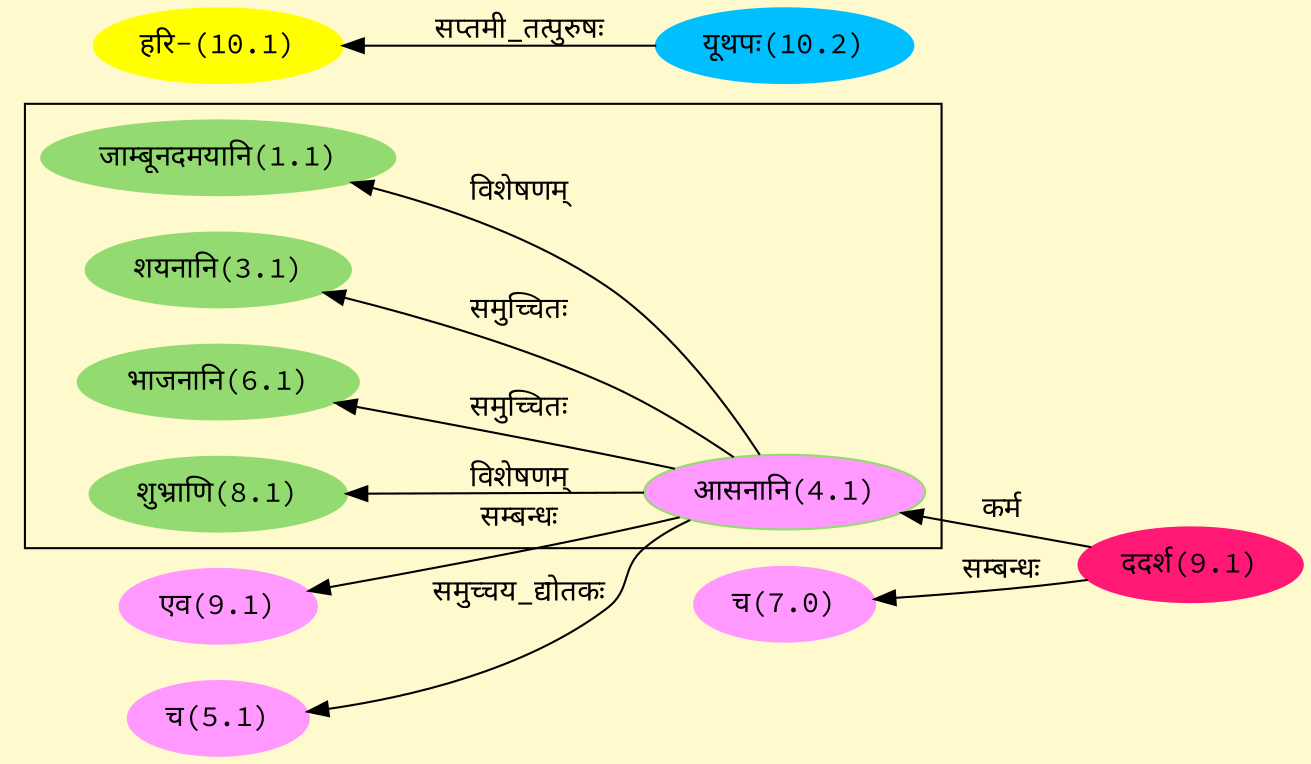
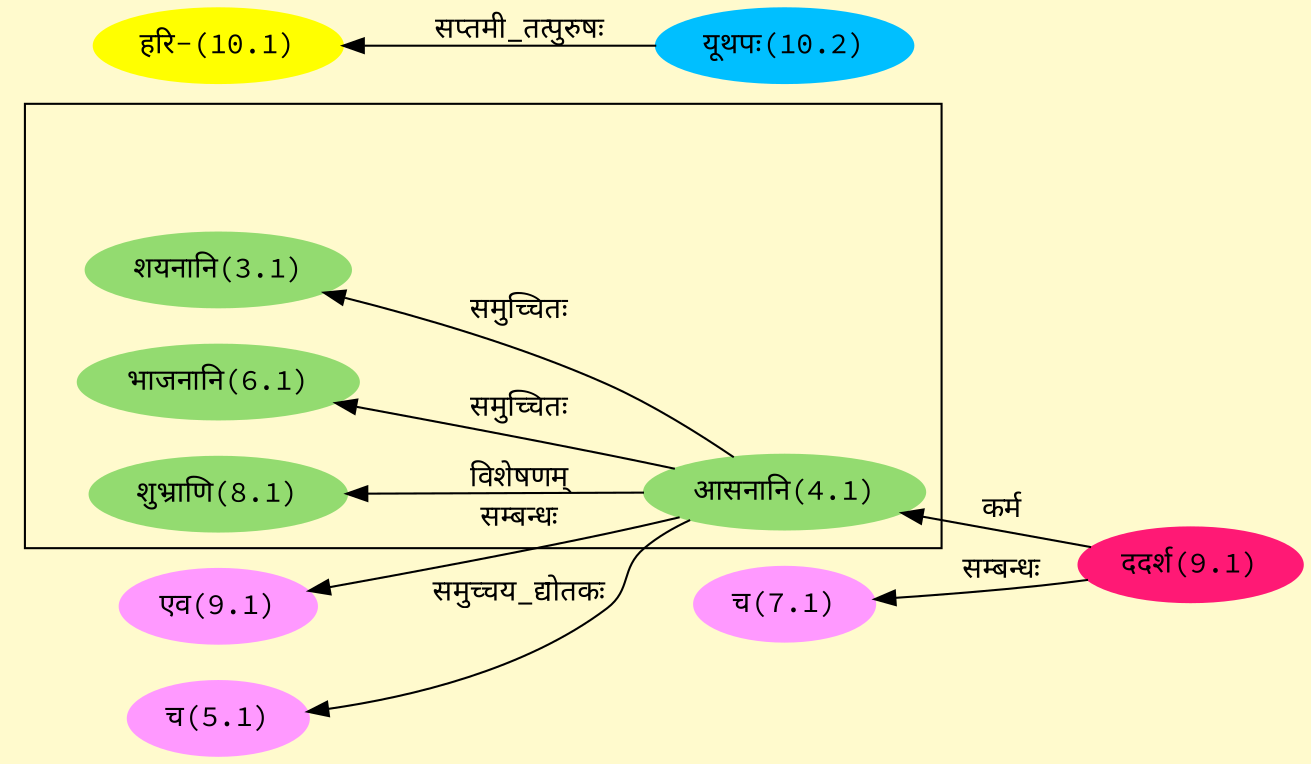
(218, 158) -> none
(785, 492) -> (785, 492)
(785, 604) -> (785, 604)
